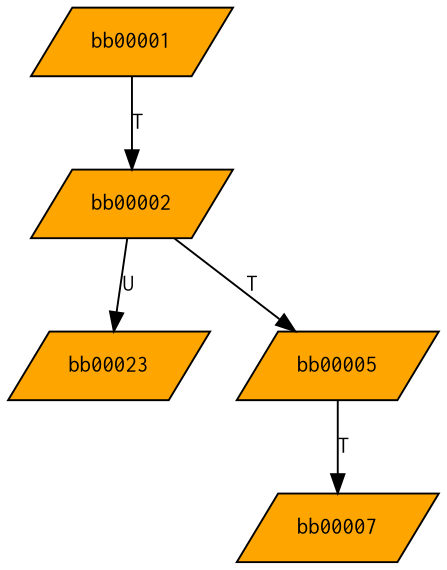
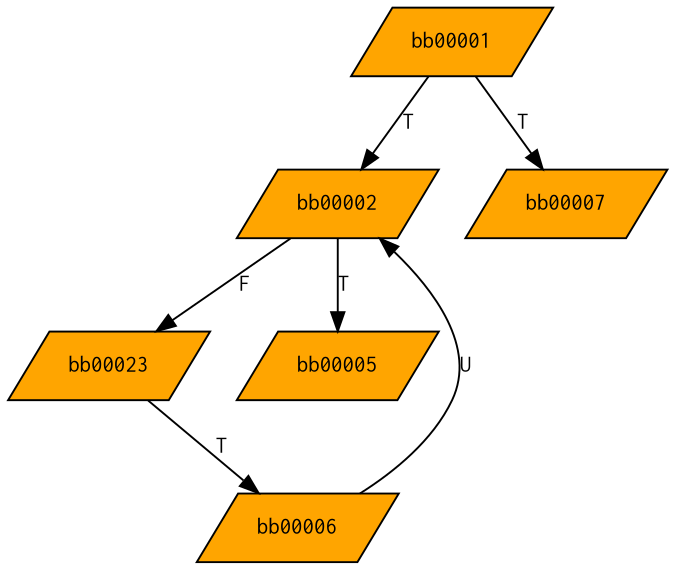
(129, 285) -> (245, 285)
(338, 437) -> (504, 115)
none -> (298, 528)
